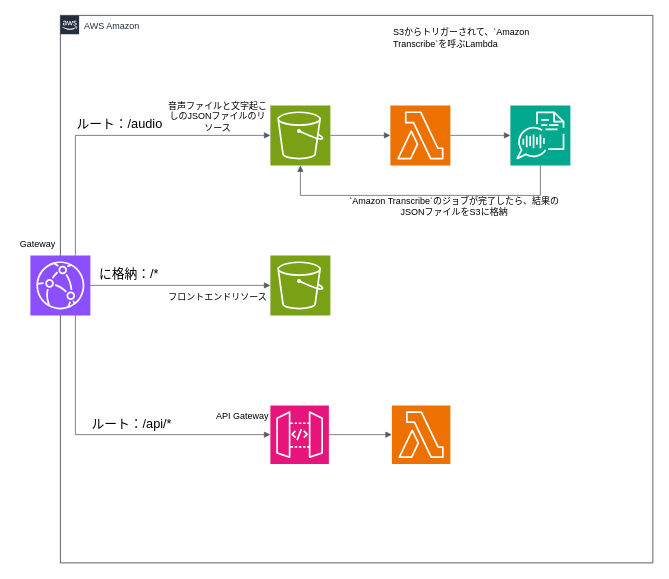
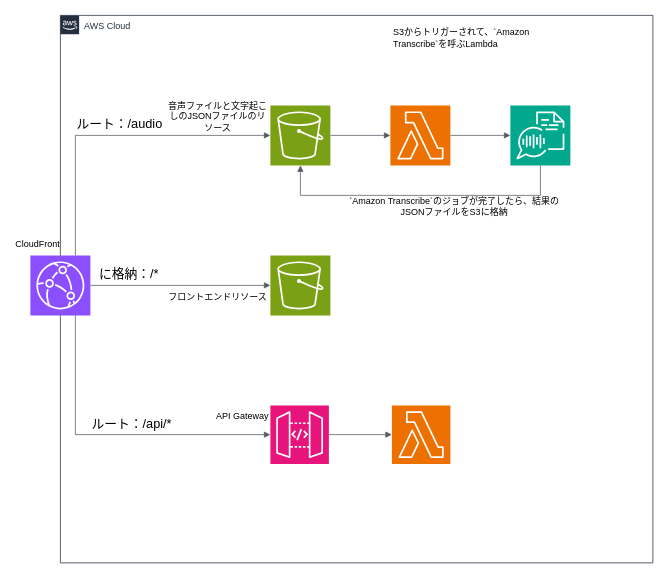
(108, 26) -> (105, 26)
(38, 244) -> (38, 244)
